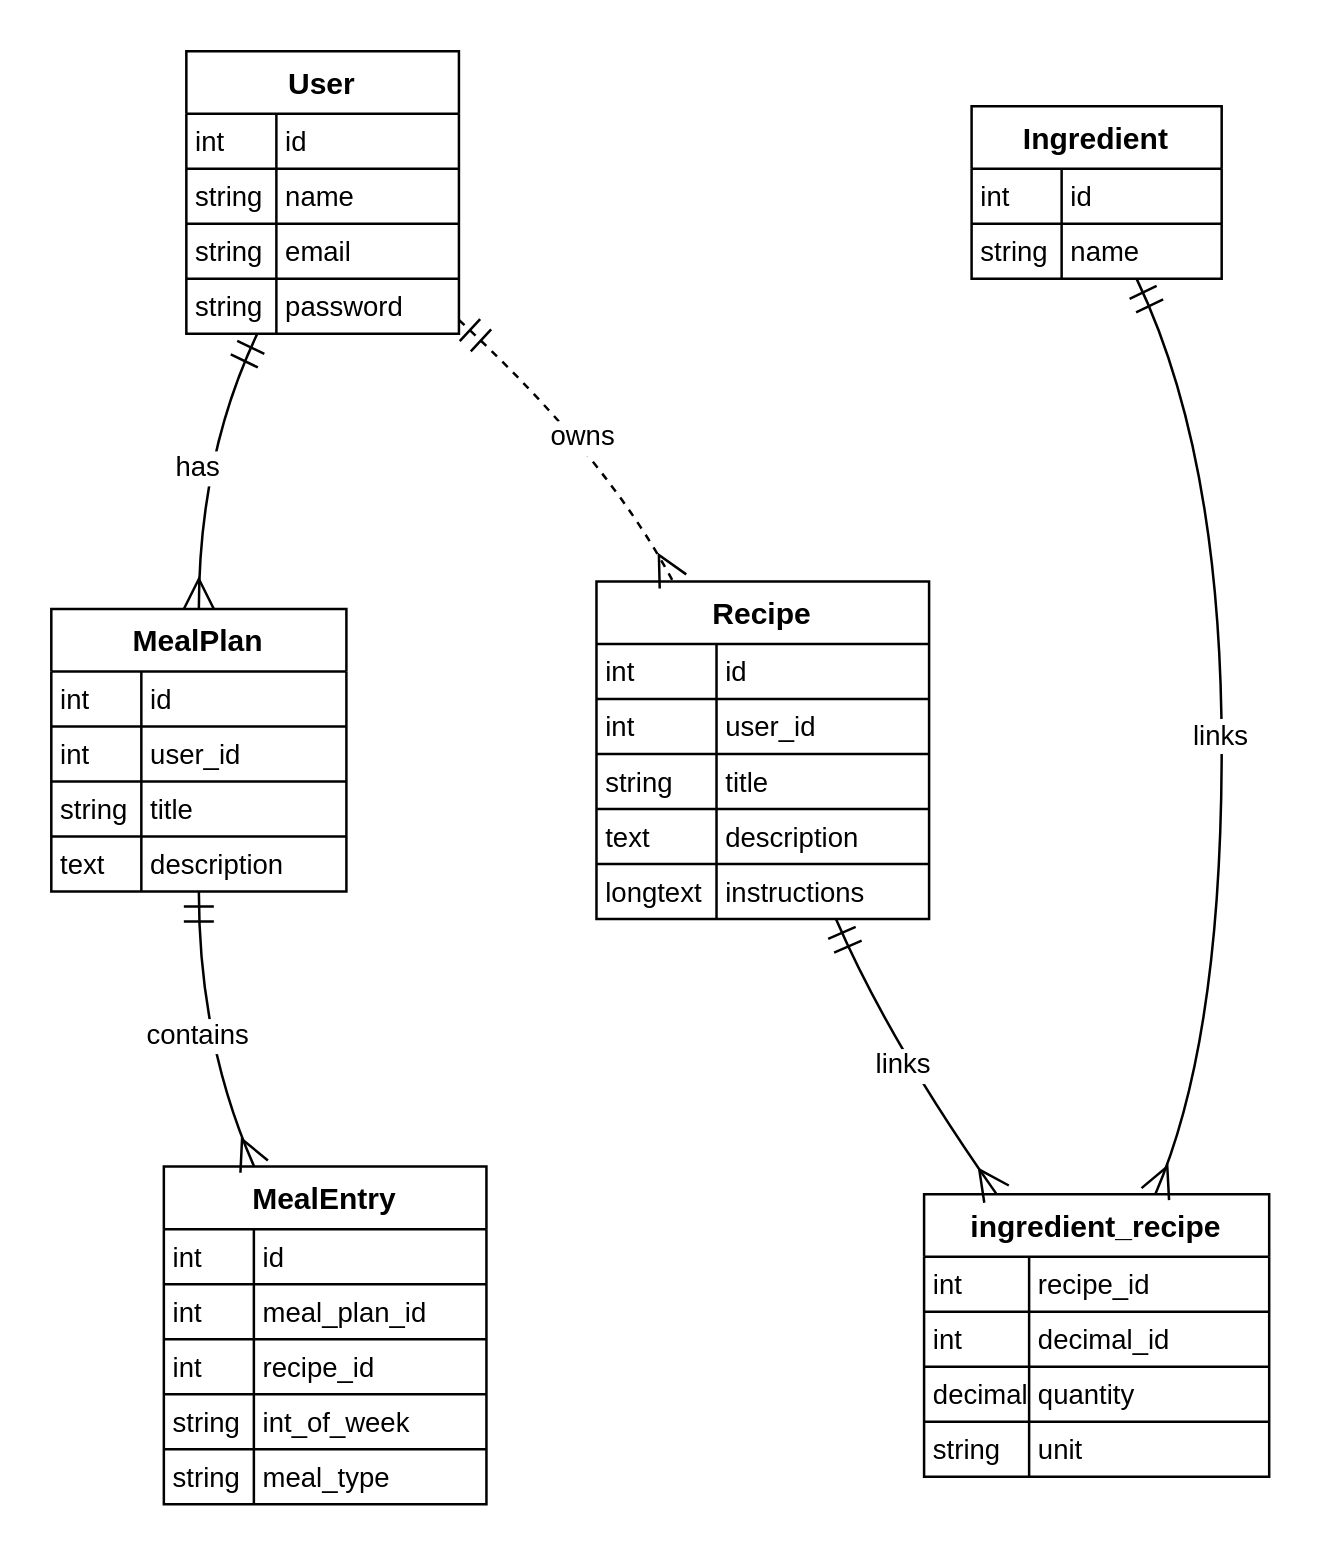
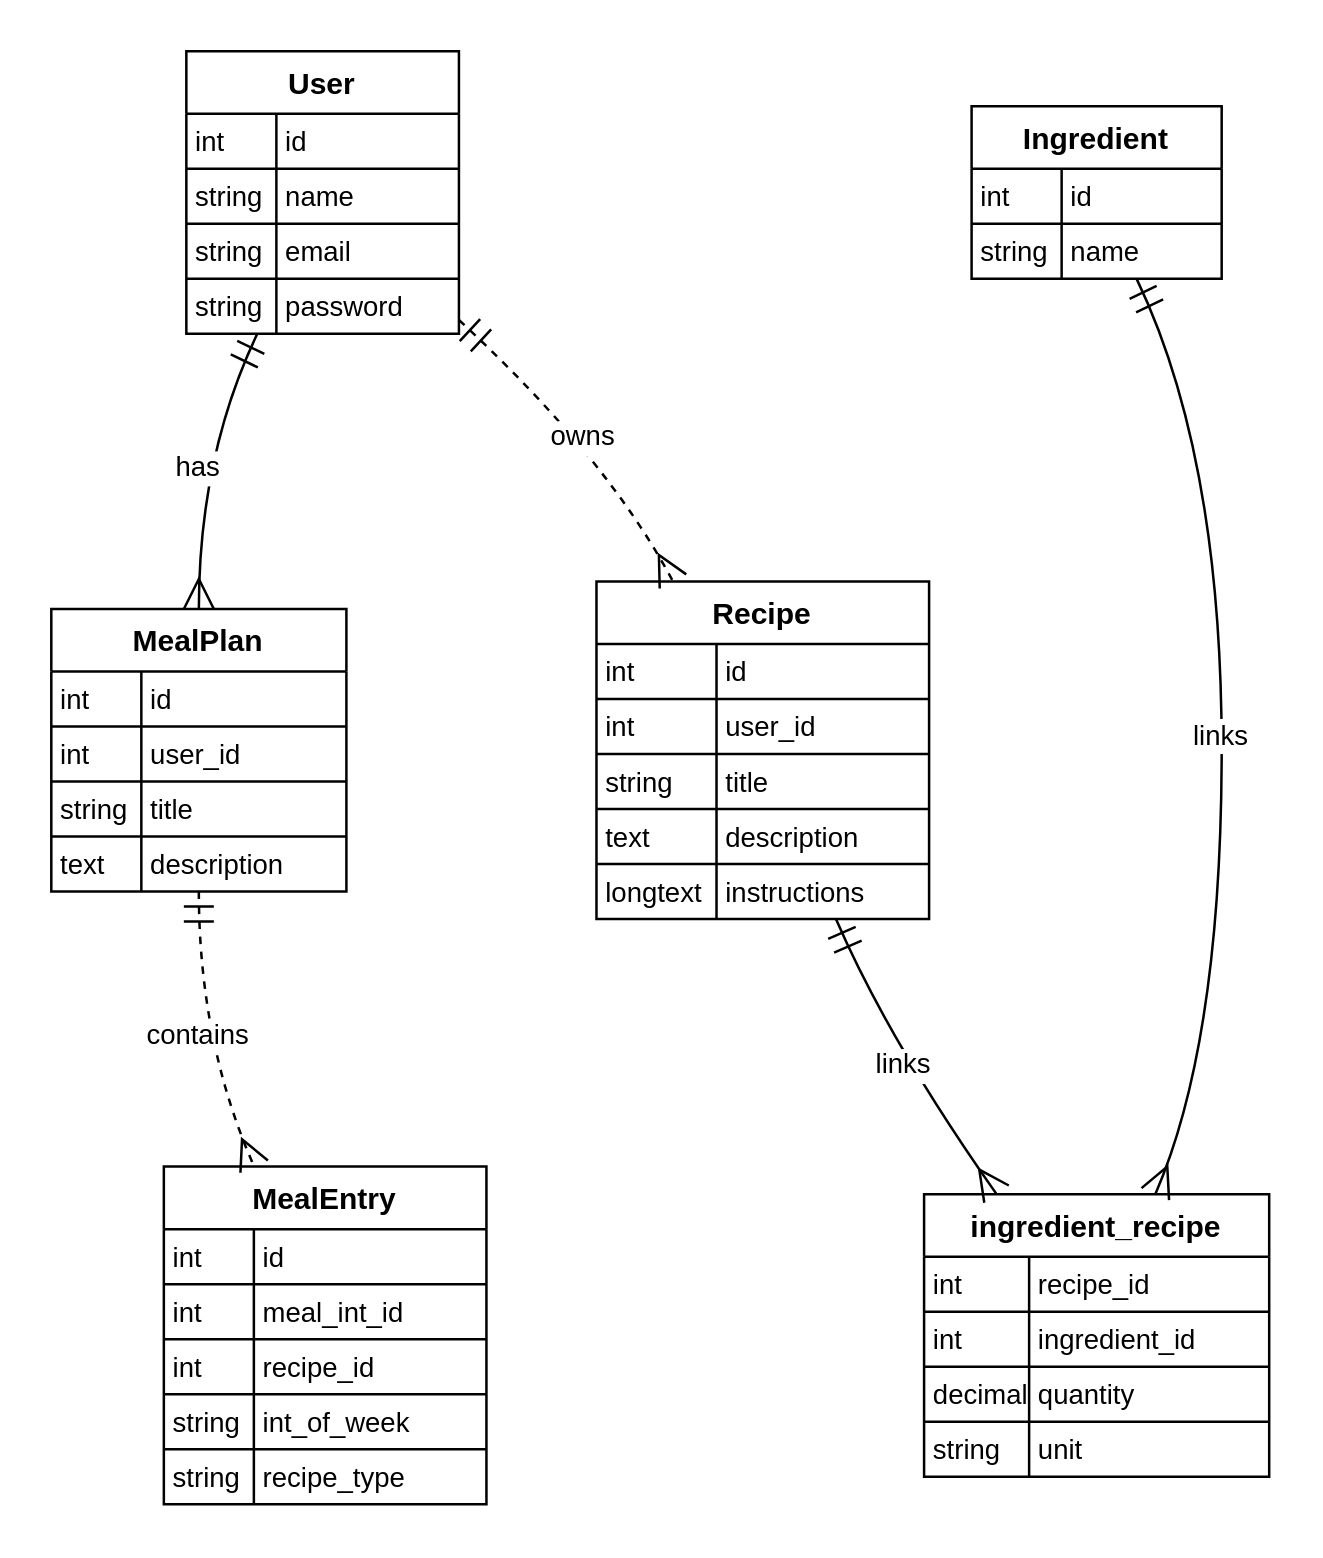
(202, 958) -> (202, 958)
(344, 1312) -> (336, 1312)
(1104, 1340) -> (1127, 1340)
(328, 1477) -> (344, 1477)
